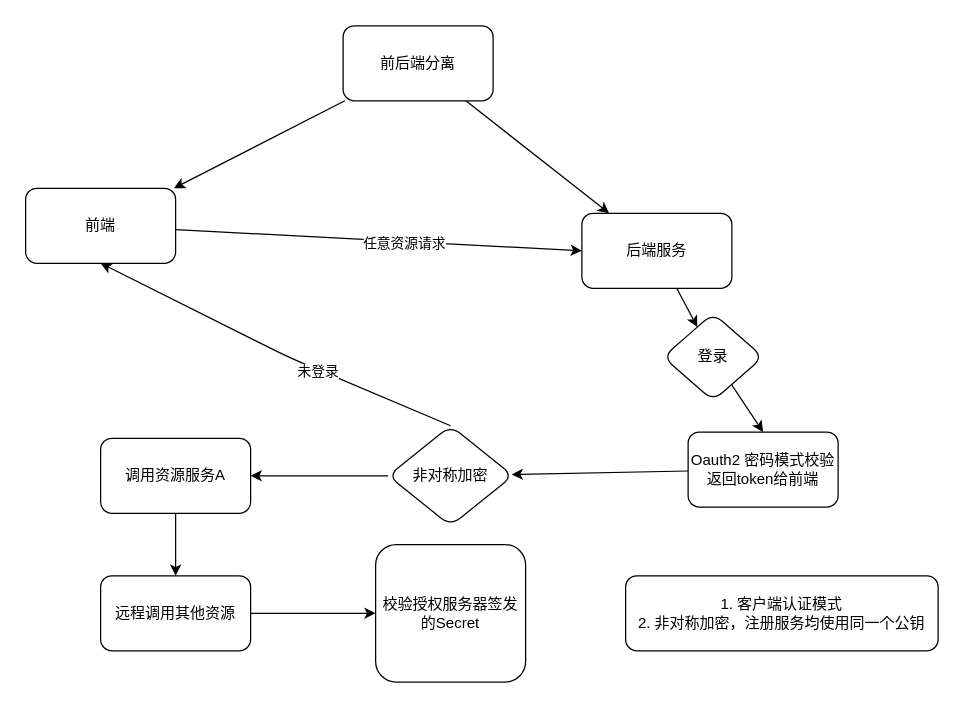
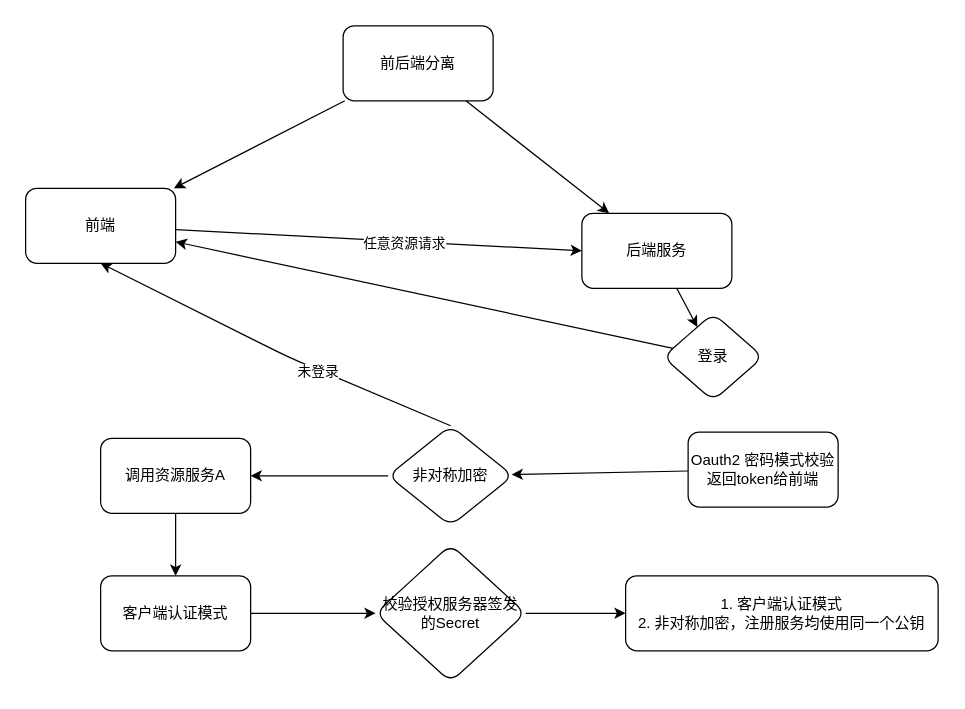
(745, 405) -> (428, 296)
(176, 613) -> (176, 613)
(451, 613) -> (451, 613)
none -> (572, 613)
